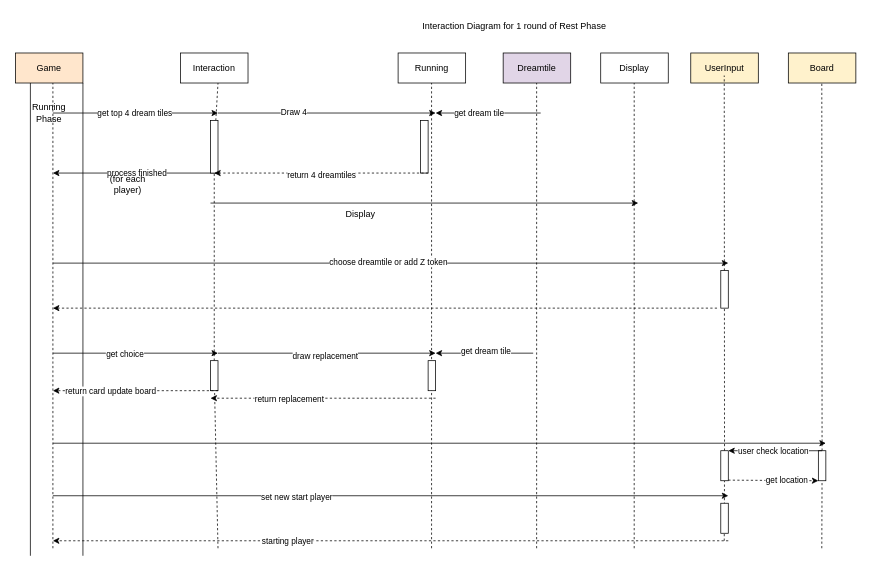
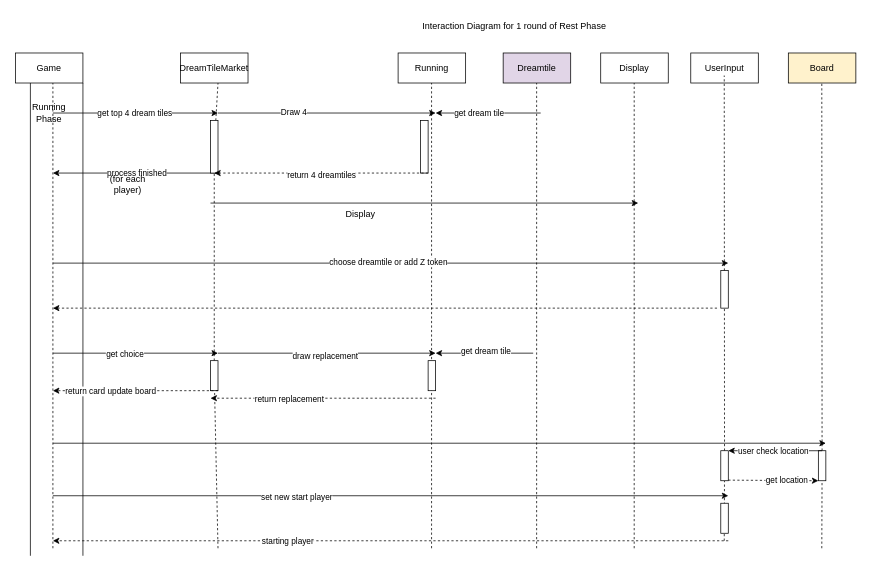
(49, 68) -> (49, 68)
(214, 68) -> (214, 68)
(724, 68) -> (724, 68)
